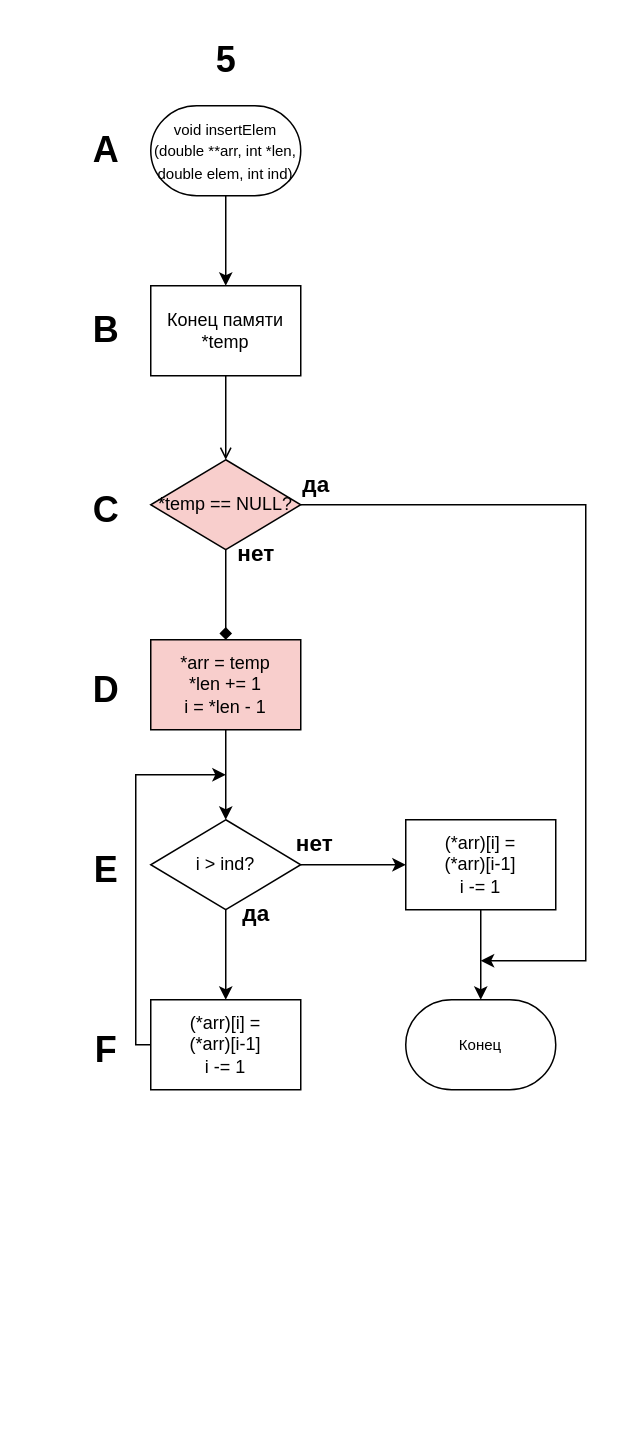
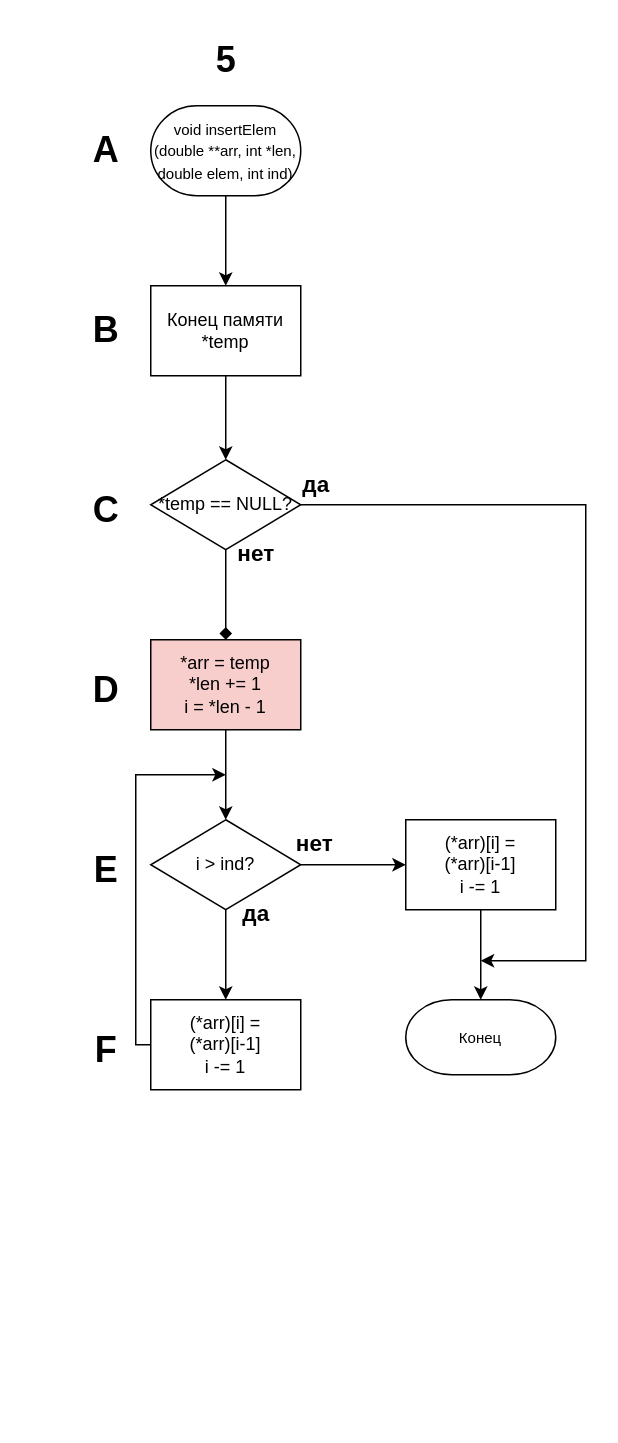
(226, 450) -> (226, 448)
(226, 505) -> (226, 505)
(481, 1045) -> (481, 1037)
